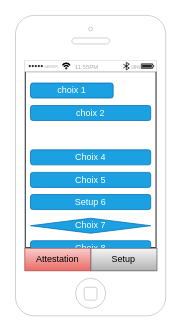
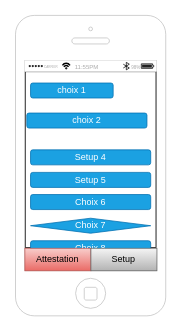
(90, 113) -> (87, 120)
(90, 157) -> (90, 157)
(90, 180) -> (90, 180)
(90, 202) -> (90, 202)
